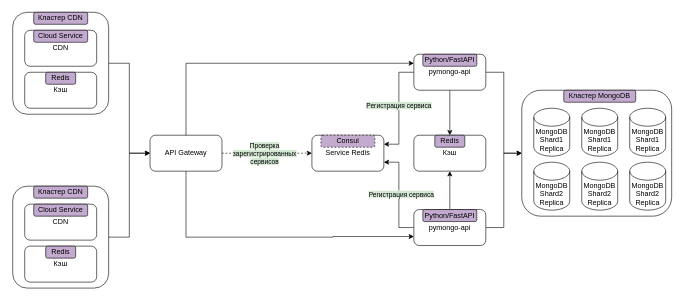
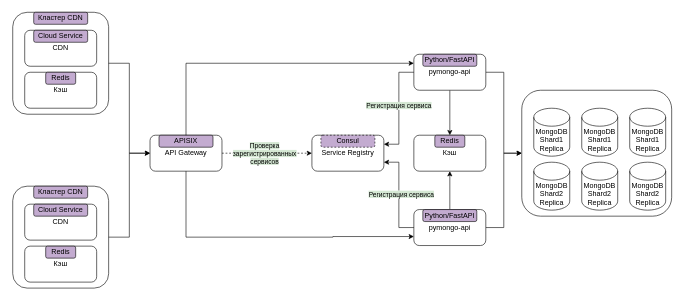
(600, 96) -> none
none -> (186, 141)
(348, 153) -> (348, 153)
